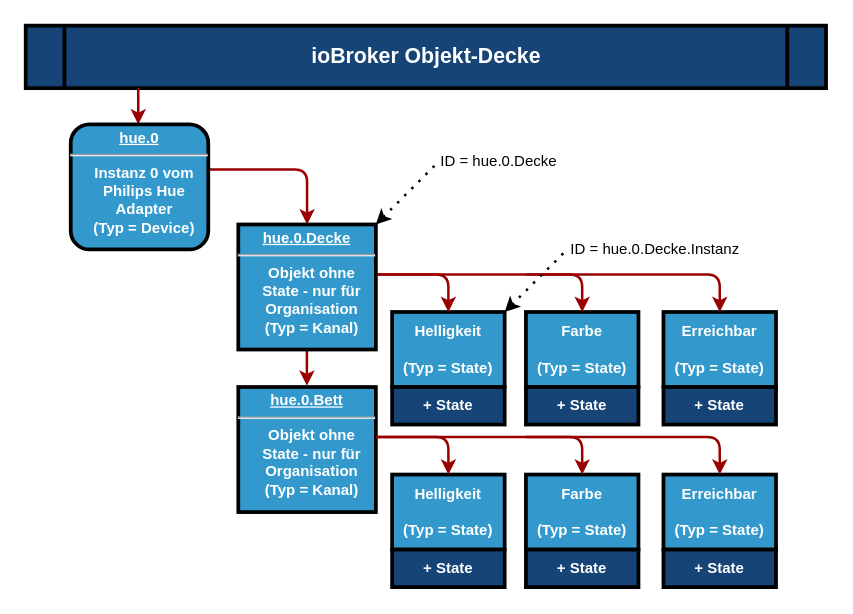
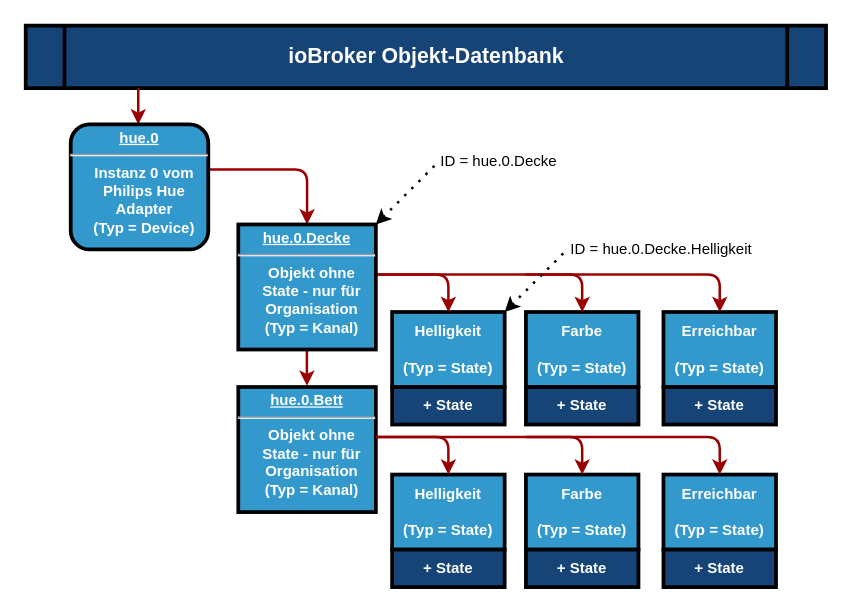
(426, 57) -> (426, 57)
(662, 249) -> (666, 249)
